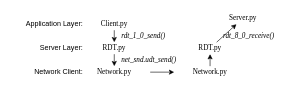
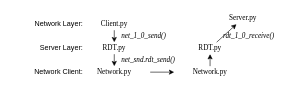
(51, 24) -> (57, 24)
(150, 36) -> (150, 36)
(253, 36) -> (253, 36)
(151, 60) -> (151, 60)
